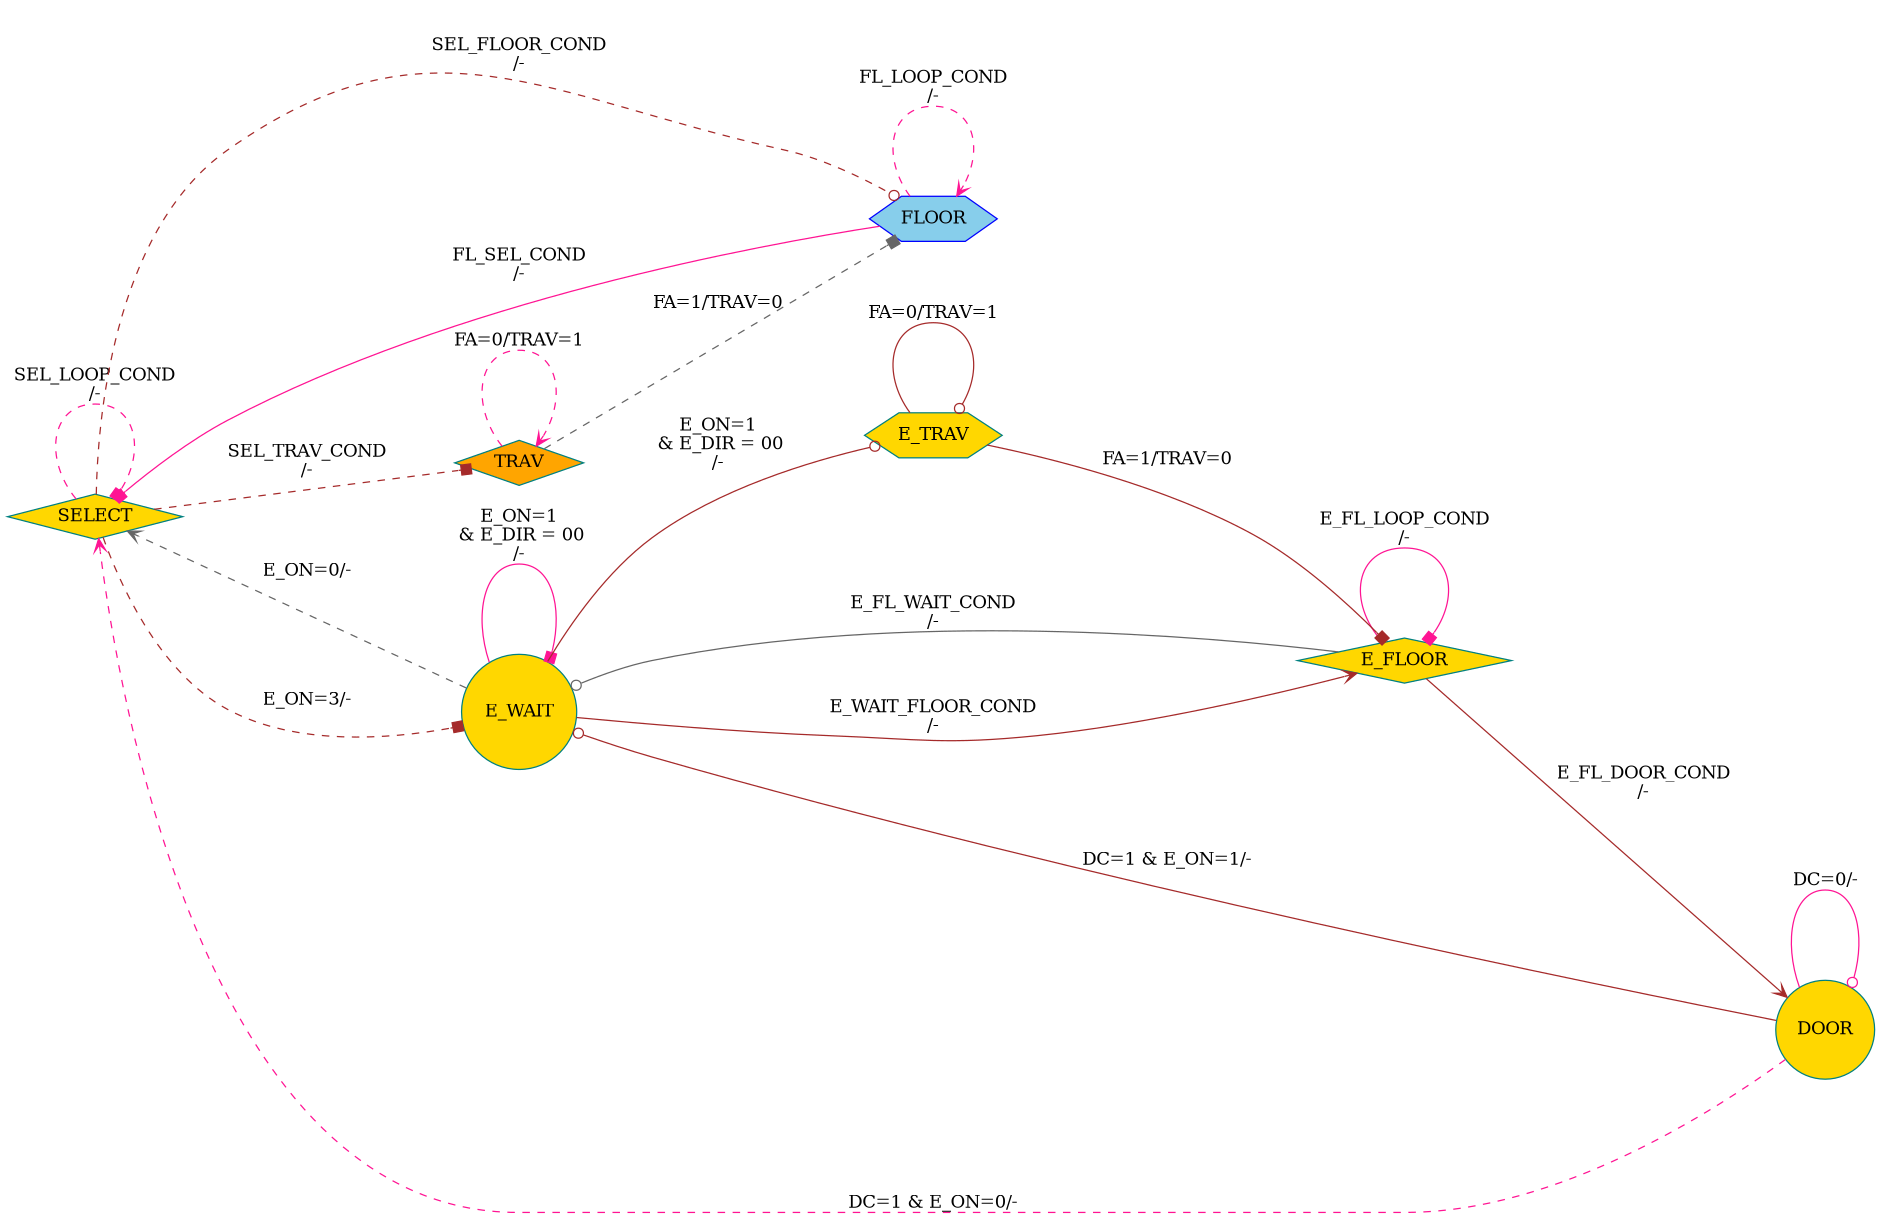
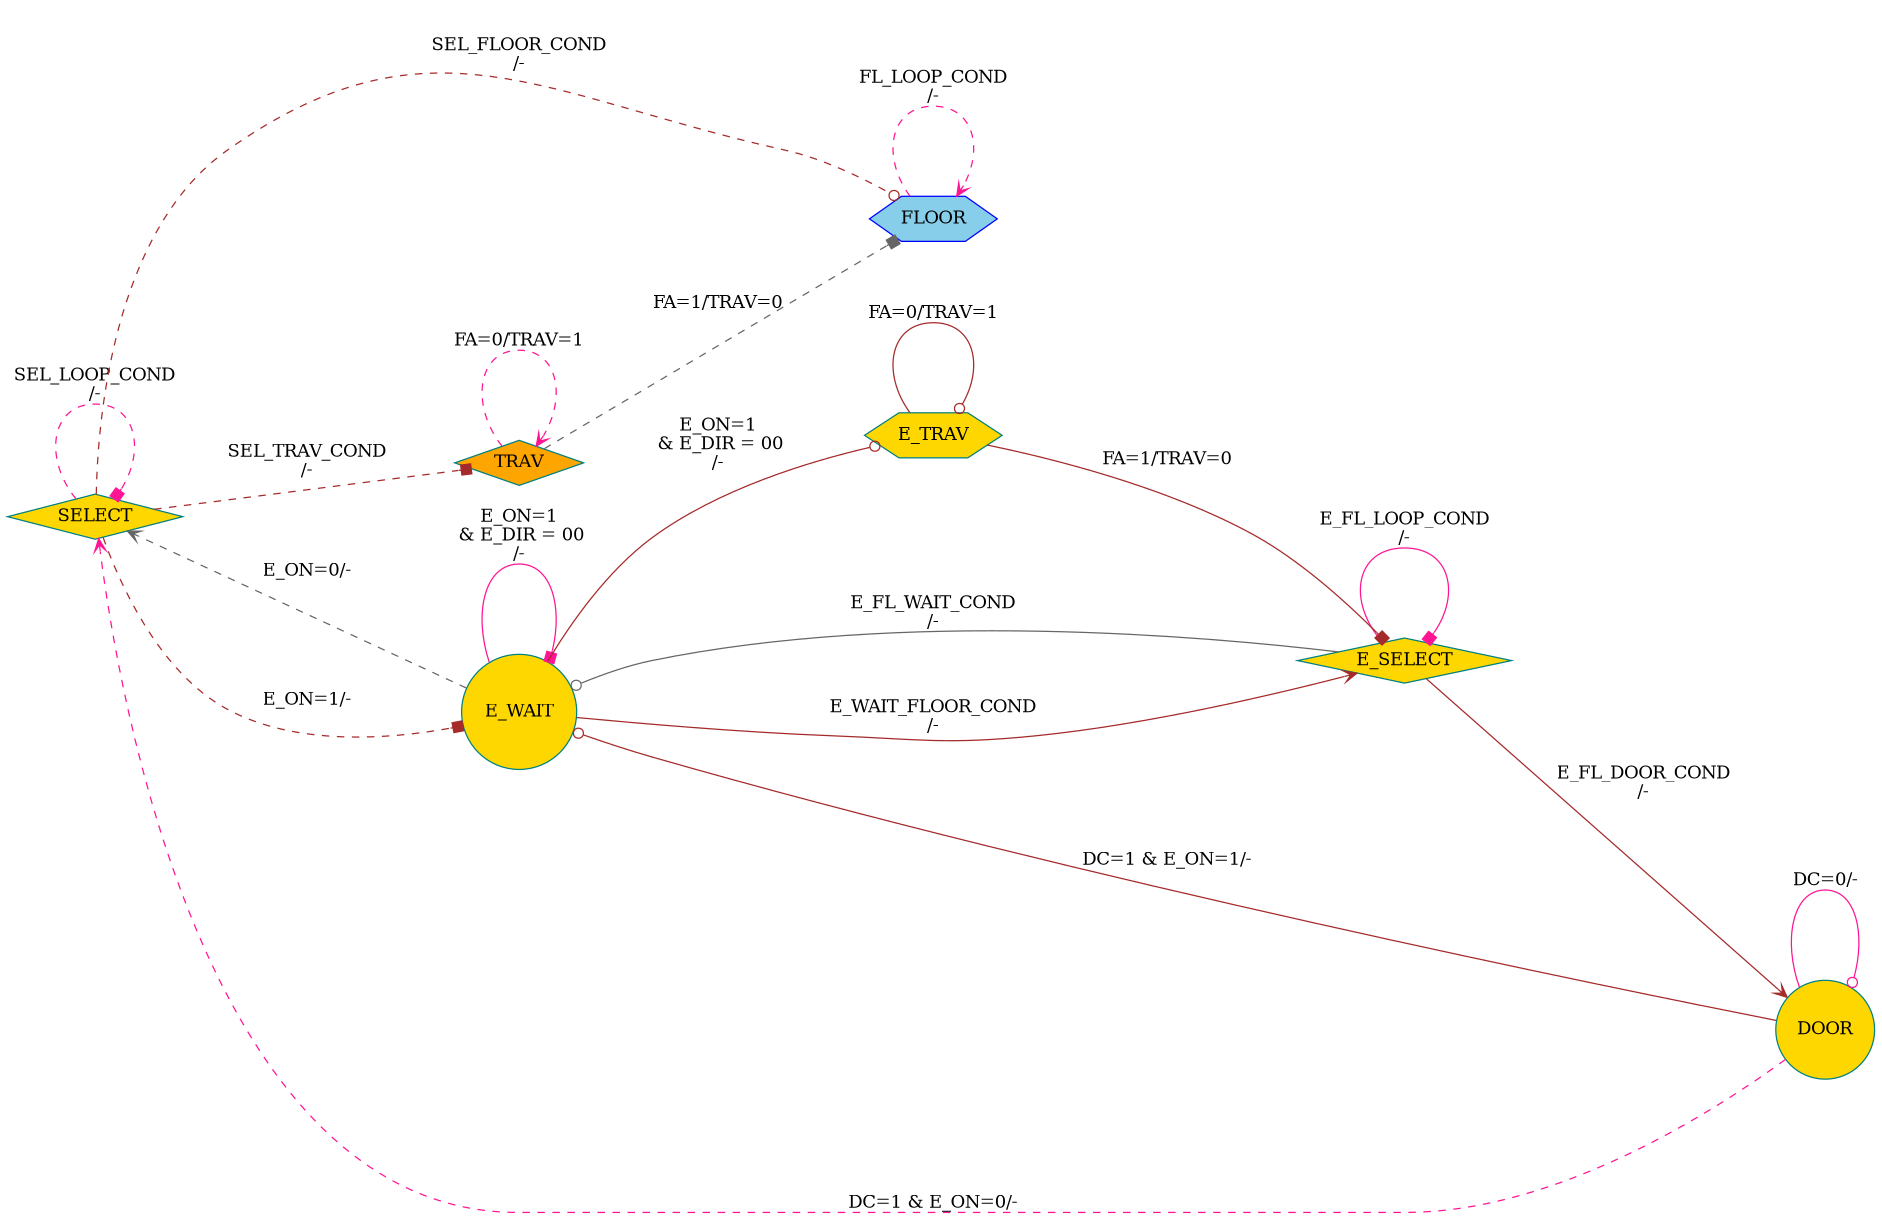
(487, 316) -> none
(1404, 661) -> (1404, 661)
(307, 700) -> (307, 700)
